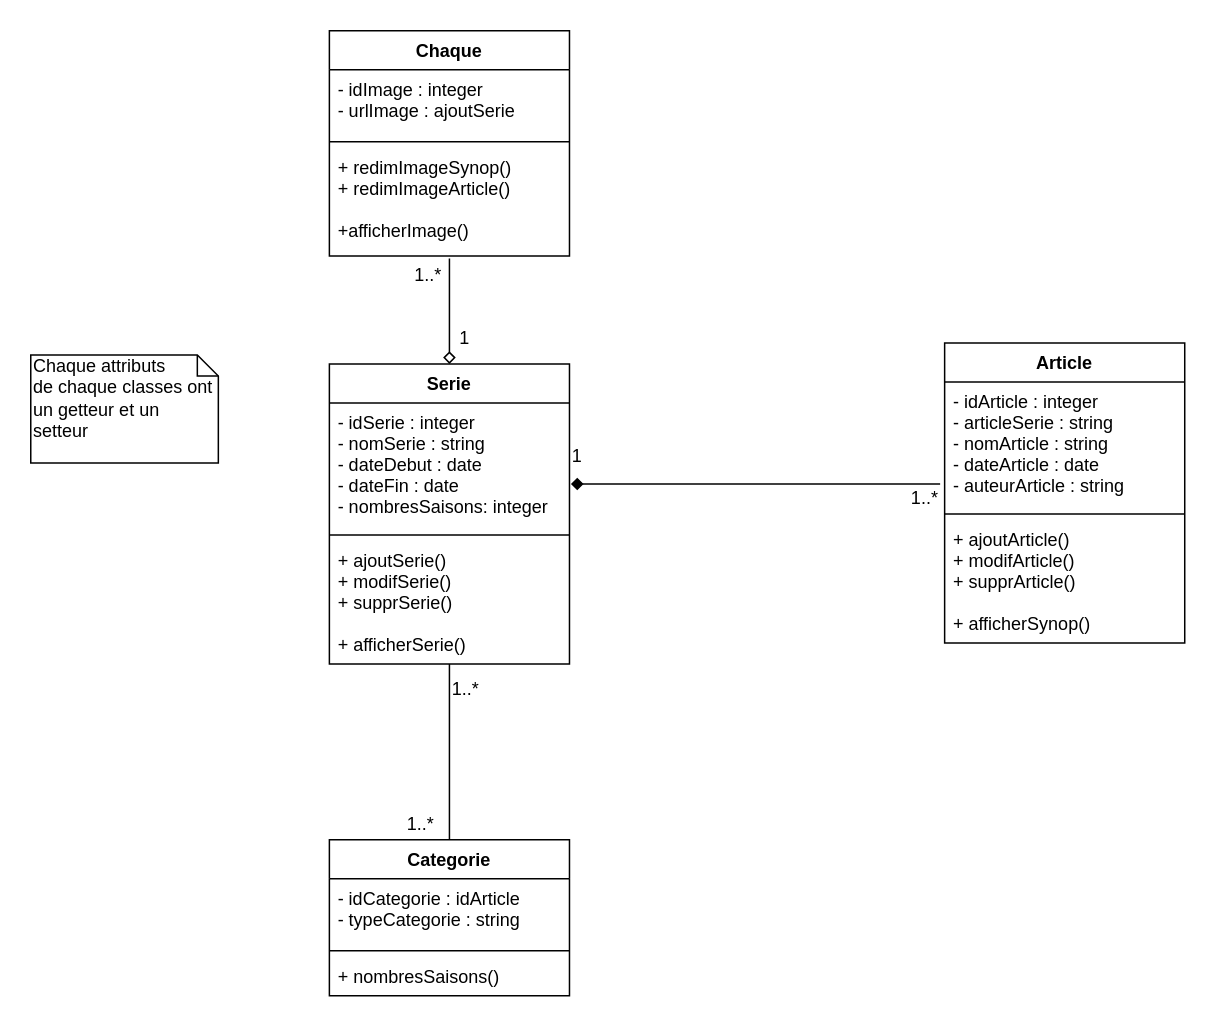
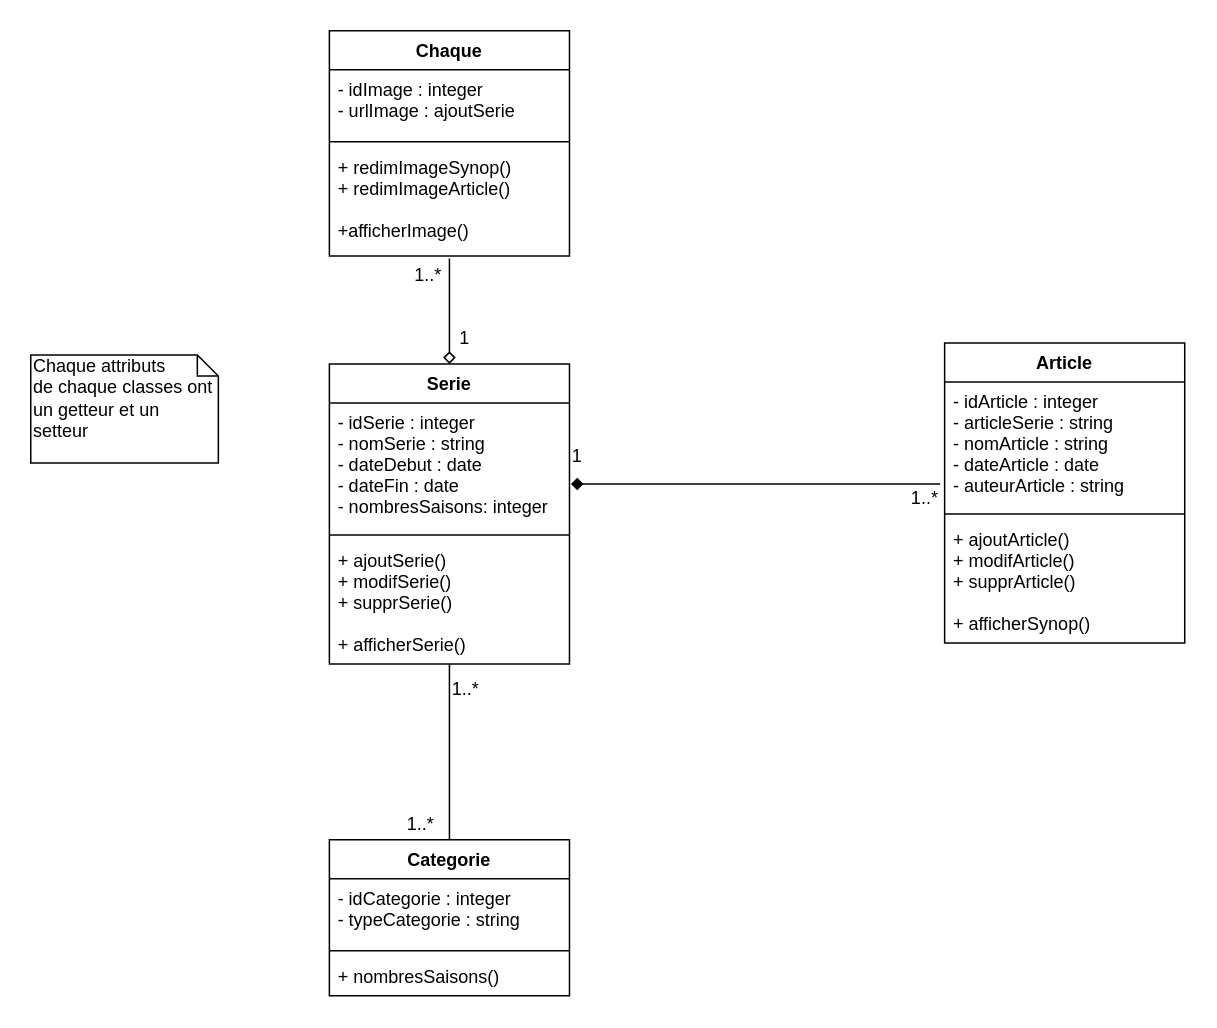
(442, 899) -> (437, 899)
